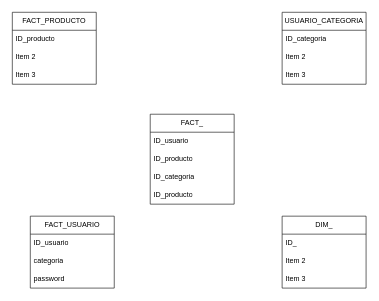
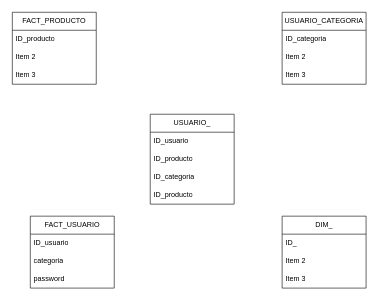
(192, 123) -> (192, 123)
